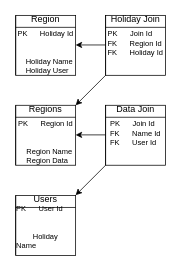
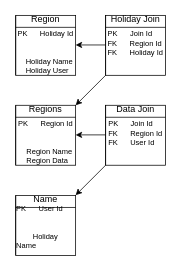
(135, 141) -> (135, 141)
(45, 199) -> (45, 199)
